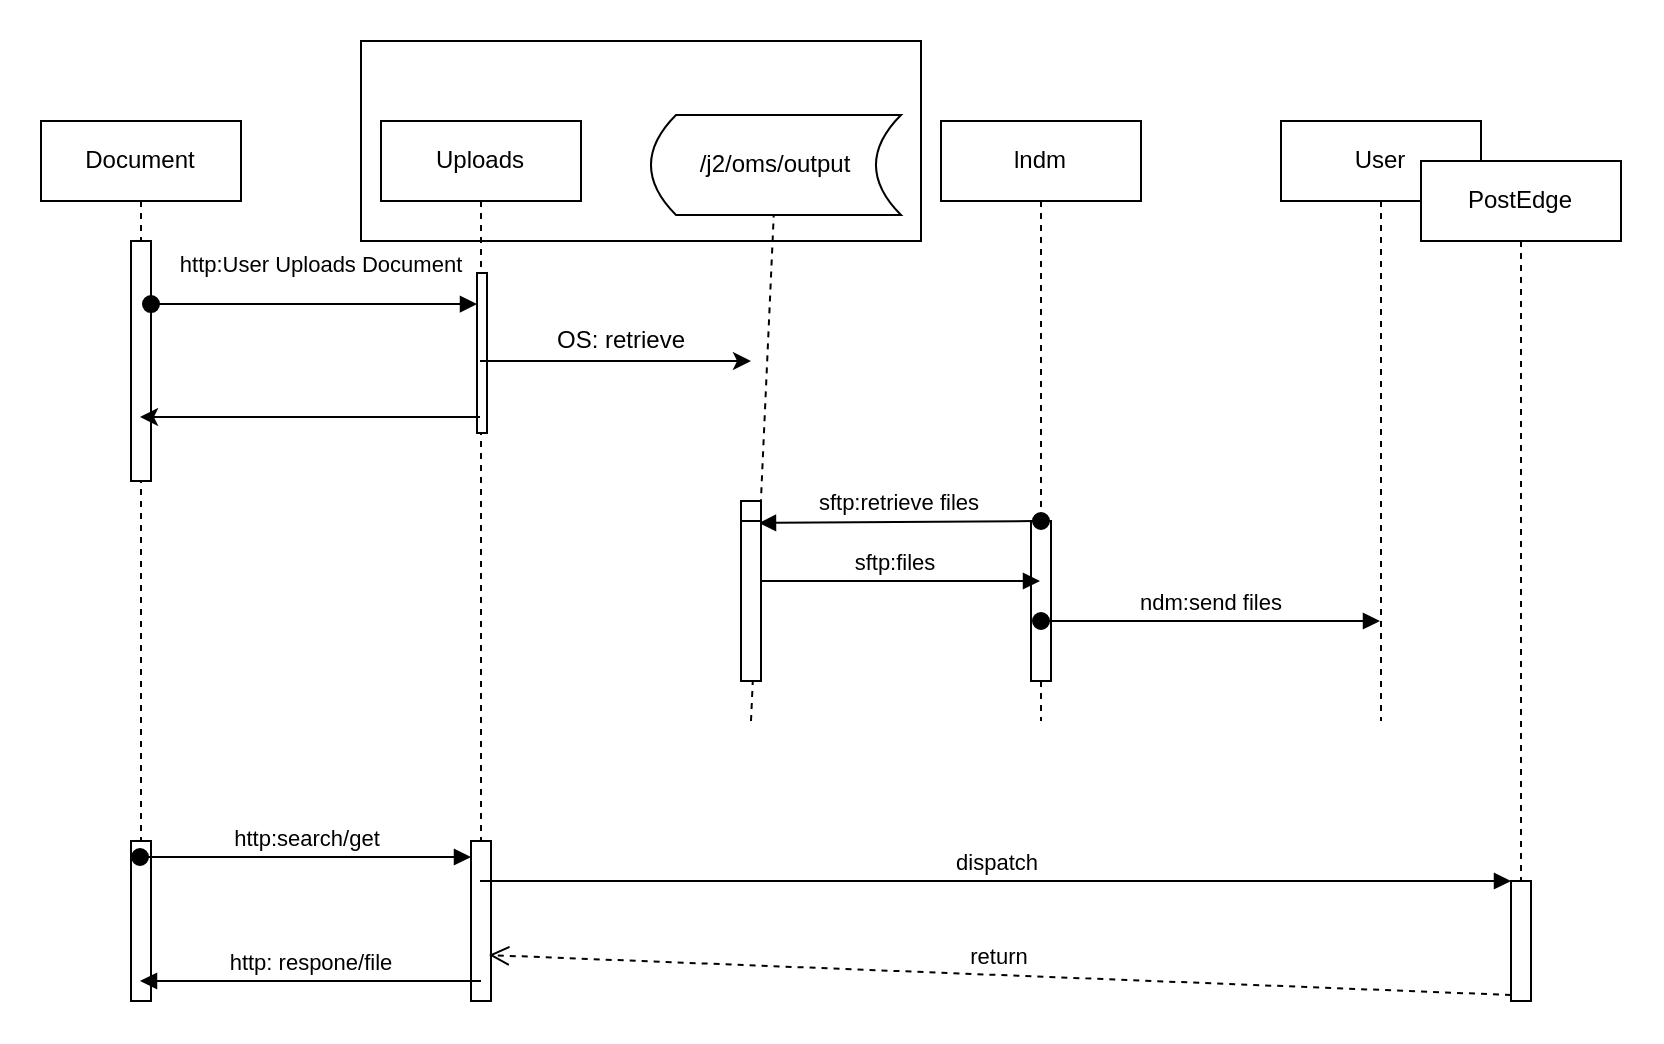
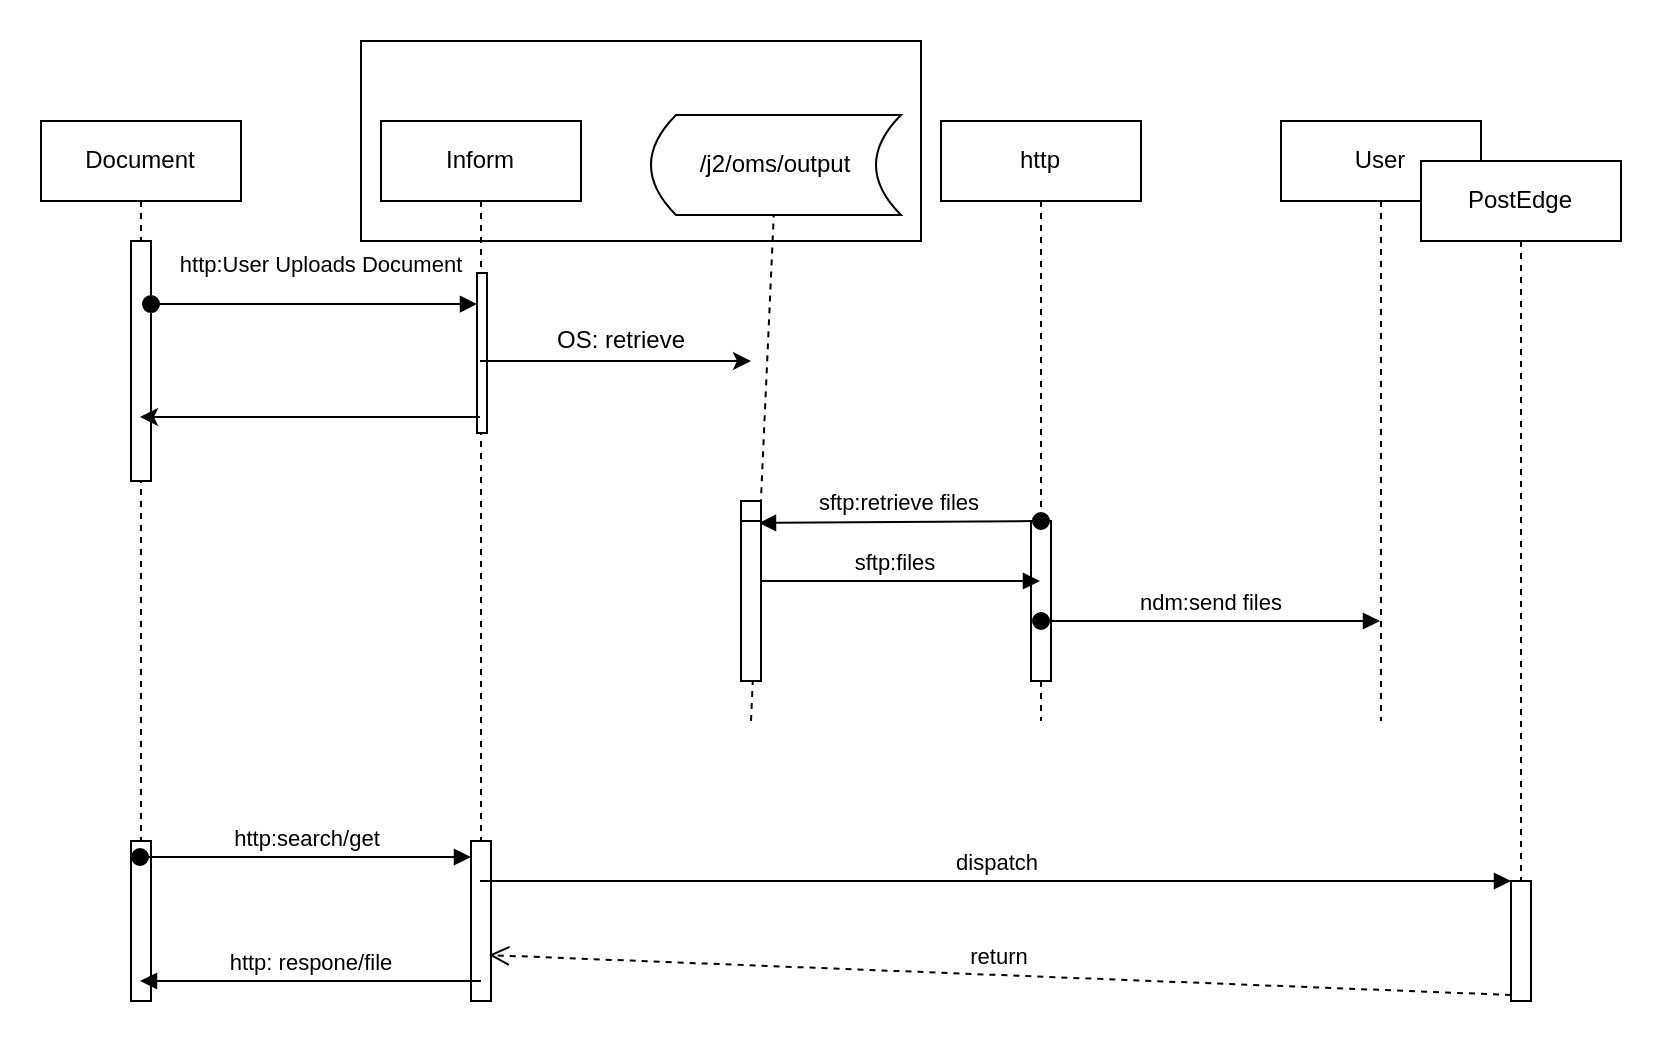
(481, 161) -> (481, 161)
(1041, 161) -> (1041, 161)
